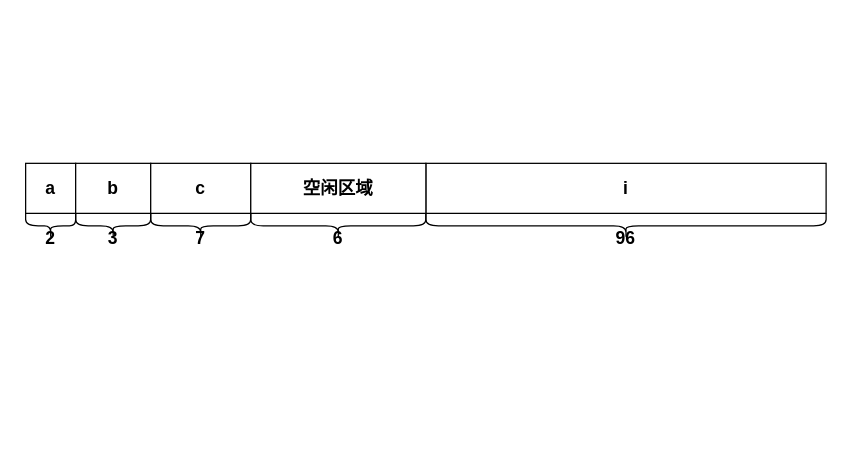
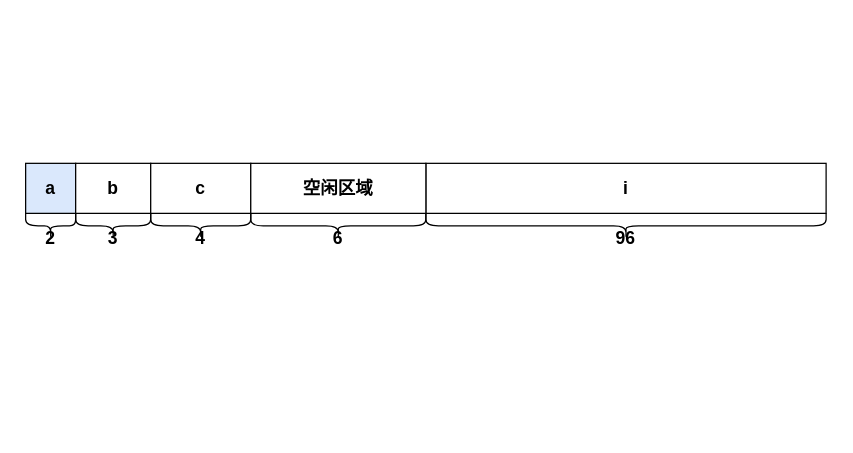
(51, 188) -> (51, 188)
(201, 238) -> (201, 238)
